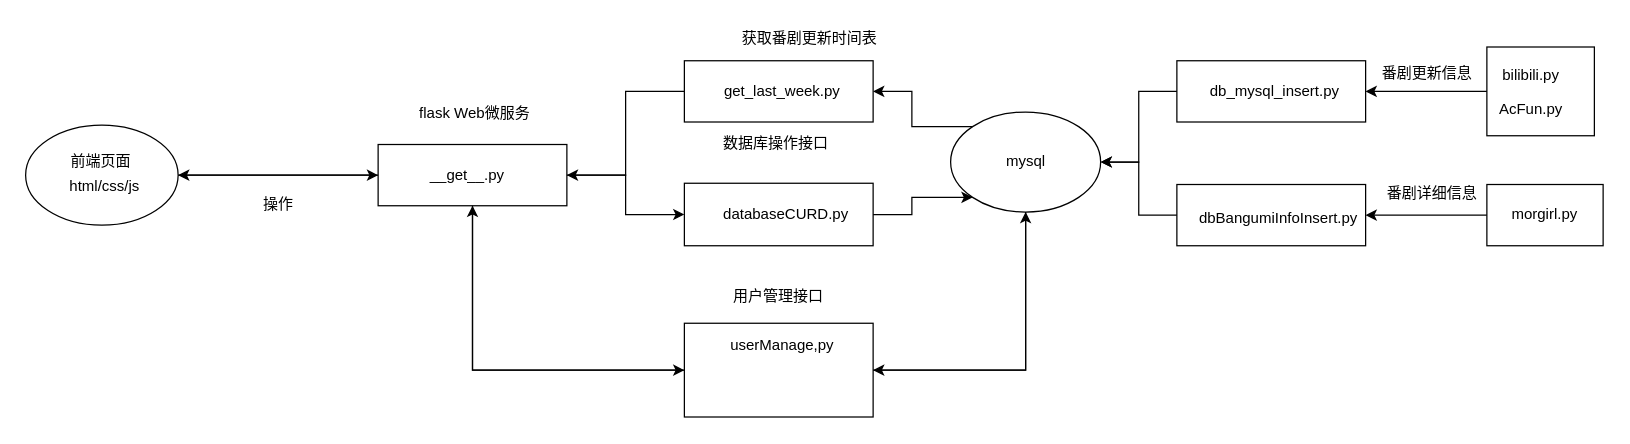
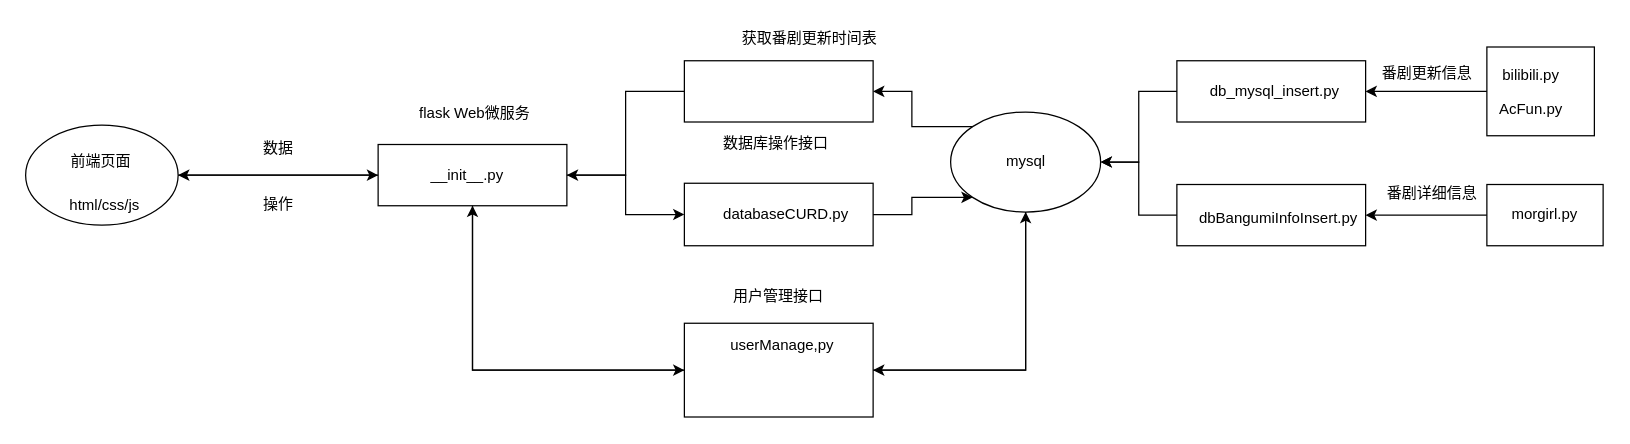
(783, 91) -> none
none -> (279, 148)
(468, 176) -> (468, 176)
(105, 186) -> (105, 205)
